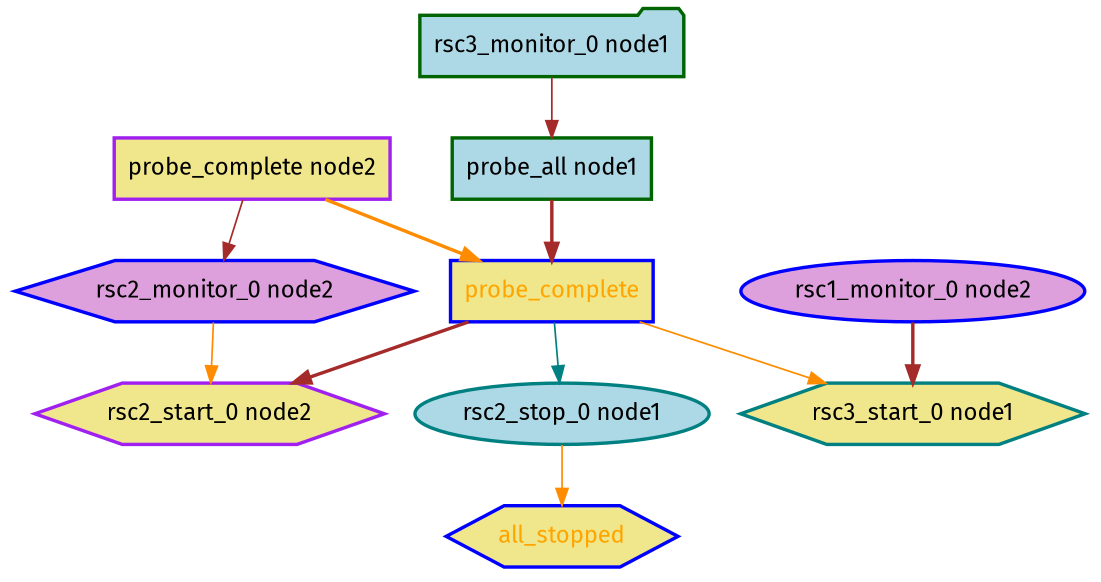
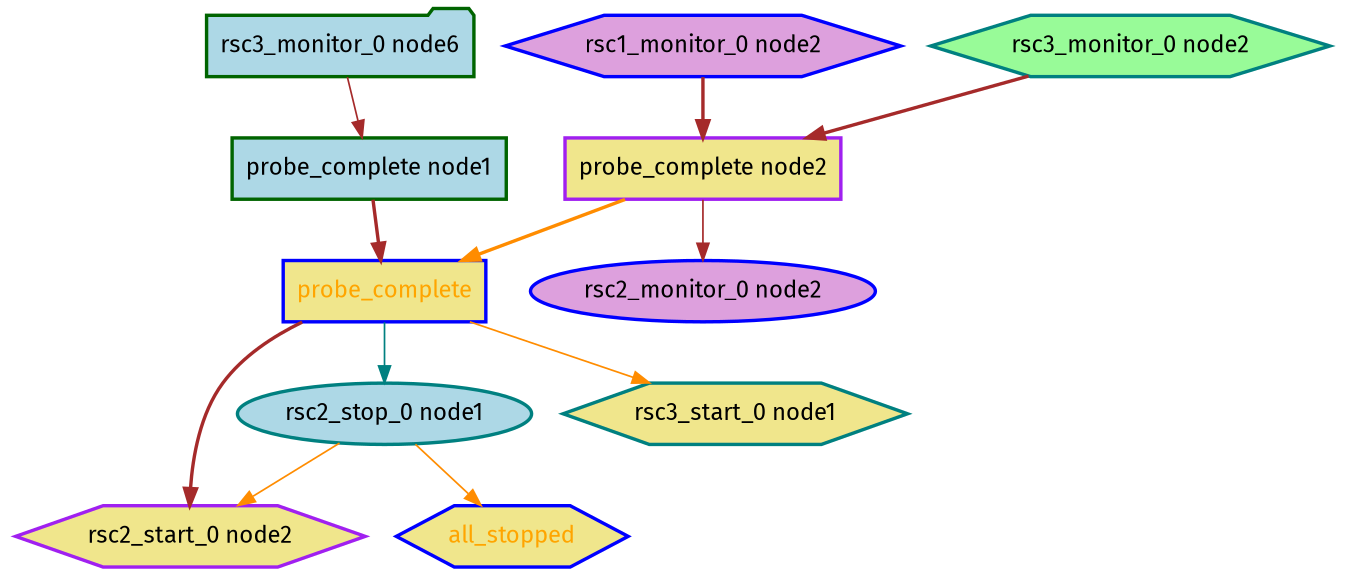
(552, 46) -> (340, 46)
none -> (1130, 46)
(552, 169) -> (369, 169)
(215, 291) -> (703, 291)
(913, 291) -> (703, 46)
(212, 344) -> (296, 470)
(913, 344) -> (703, 99)
